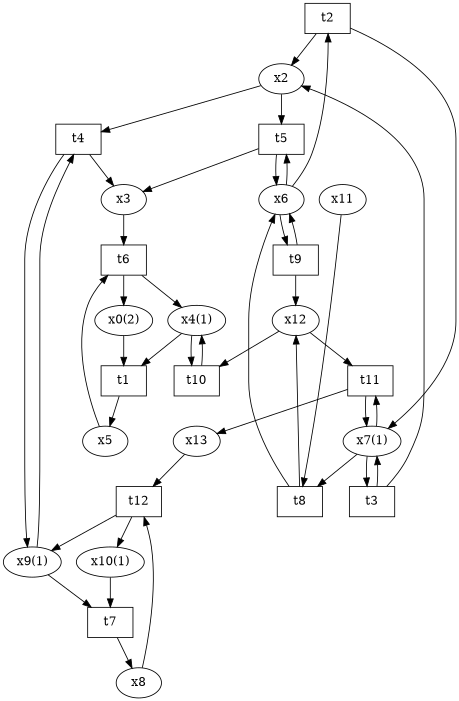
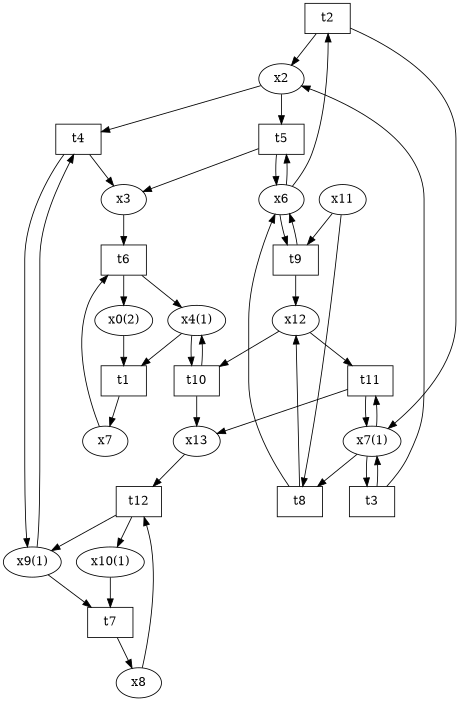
none -> (322, 226)
none -> (197, 407)
(105, 441) -> (105, 441)
